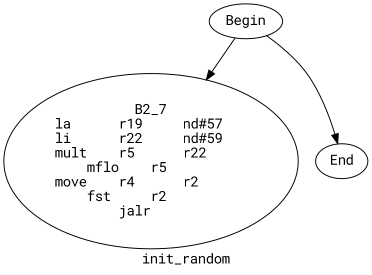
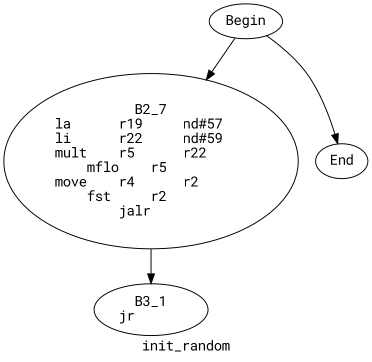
none -> (151, 310)
